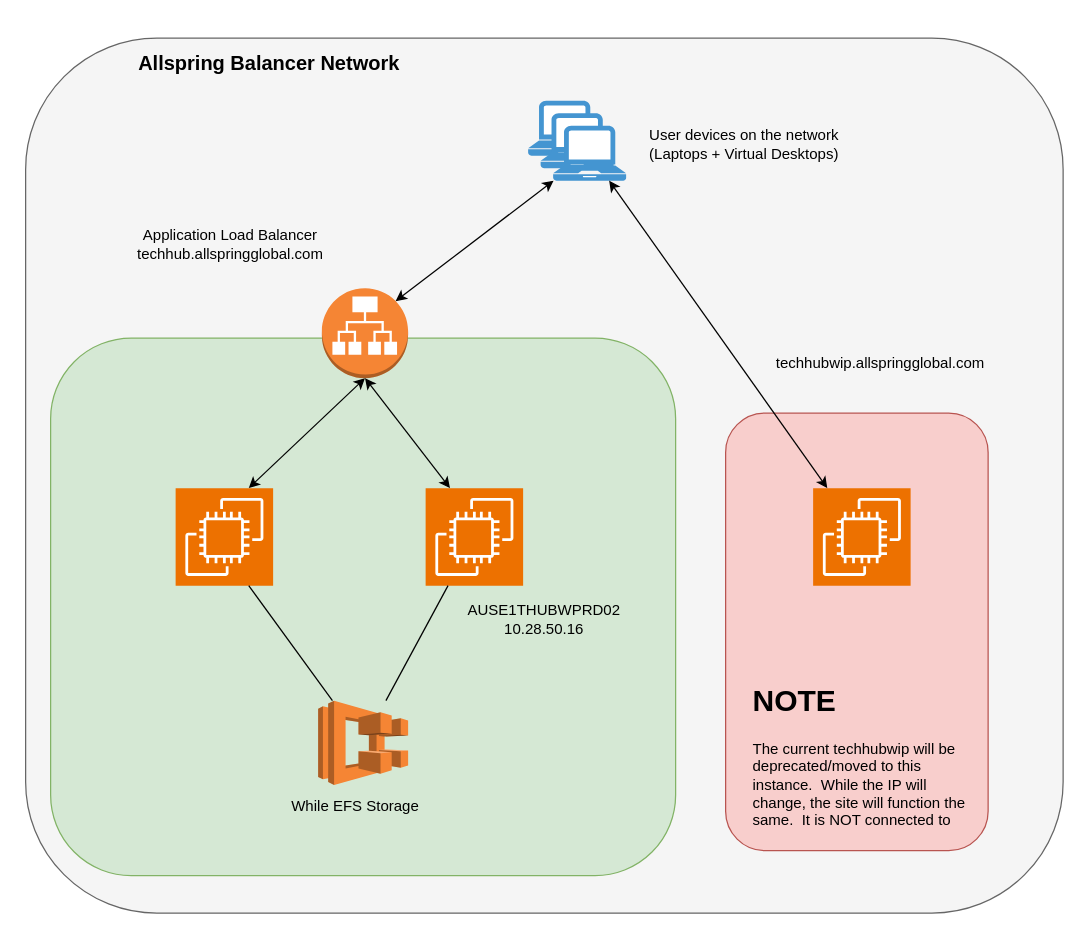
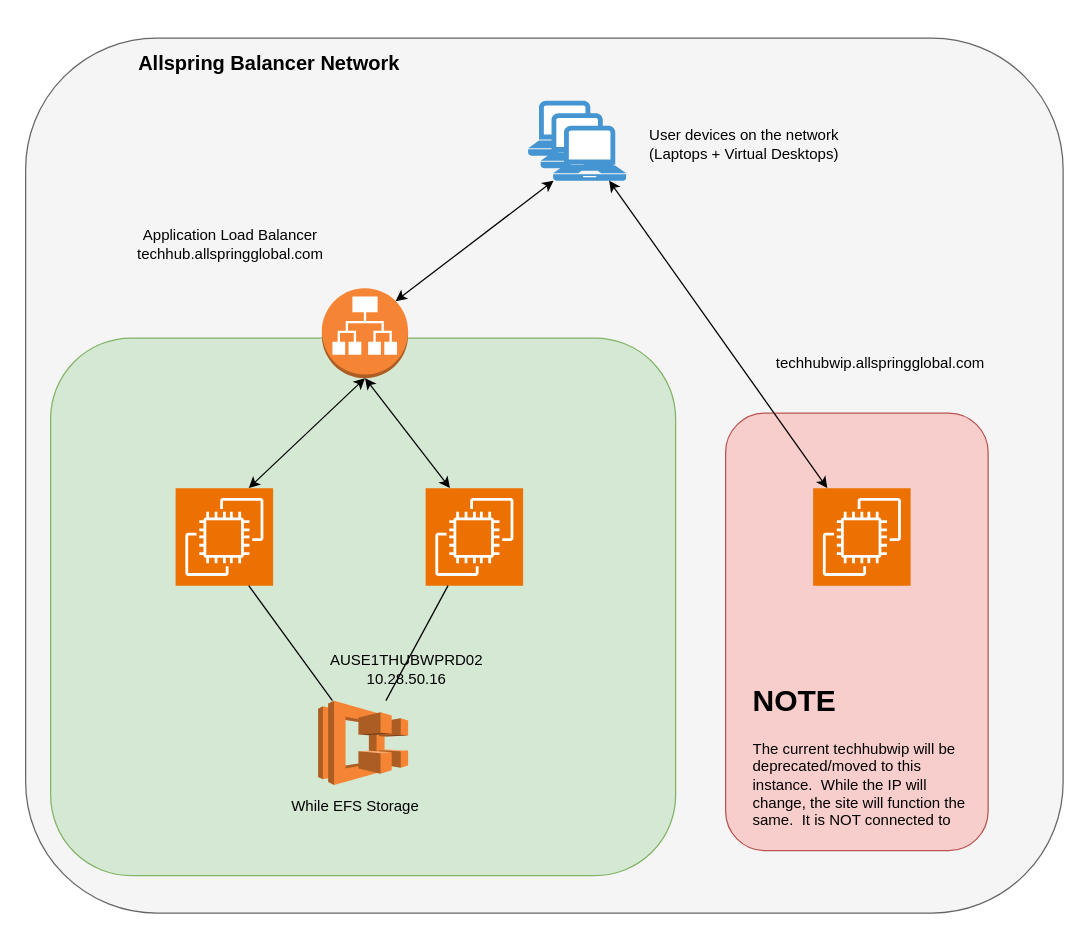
(544, 619) -> (407, 669)
